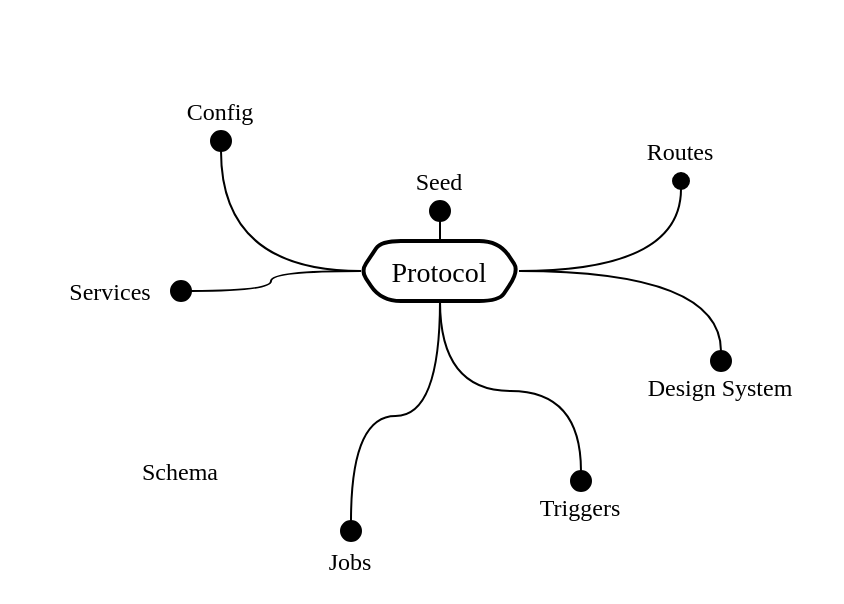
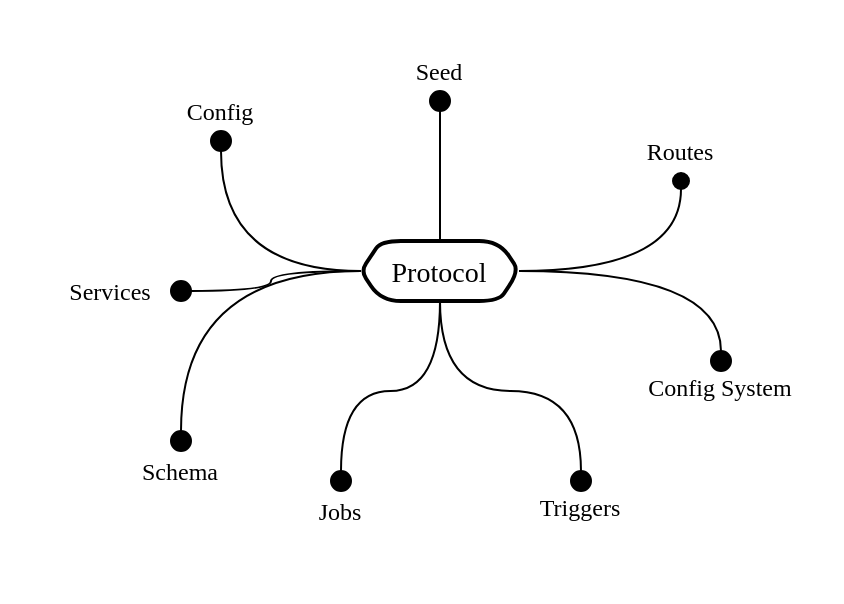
(440, 181) -> (440, 71)
none -> (216, 322)
(720, 388) -> (720, 388)
(351, 561) -> (341, 511)
